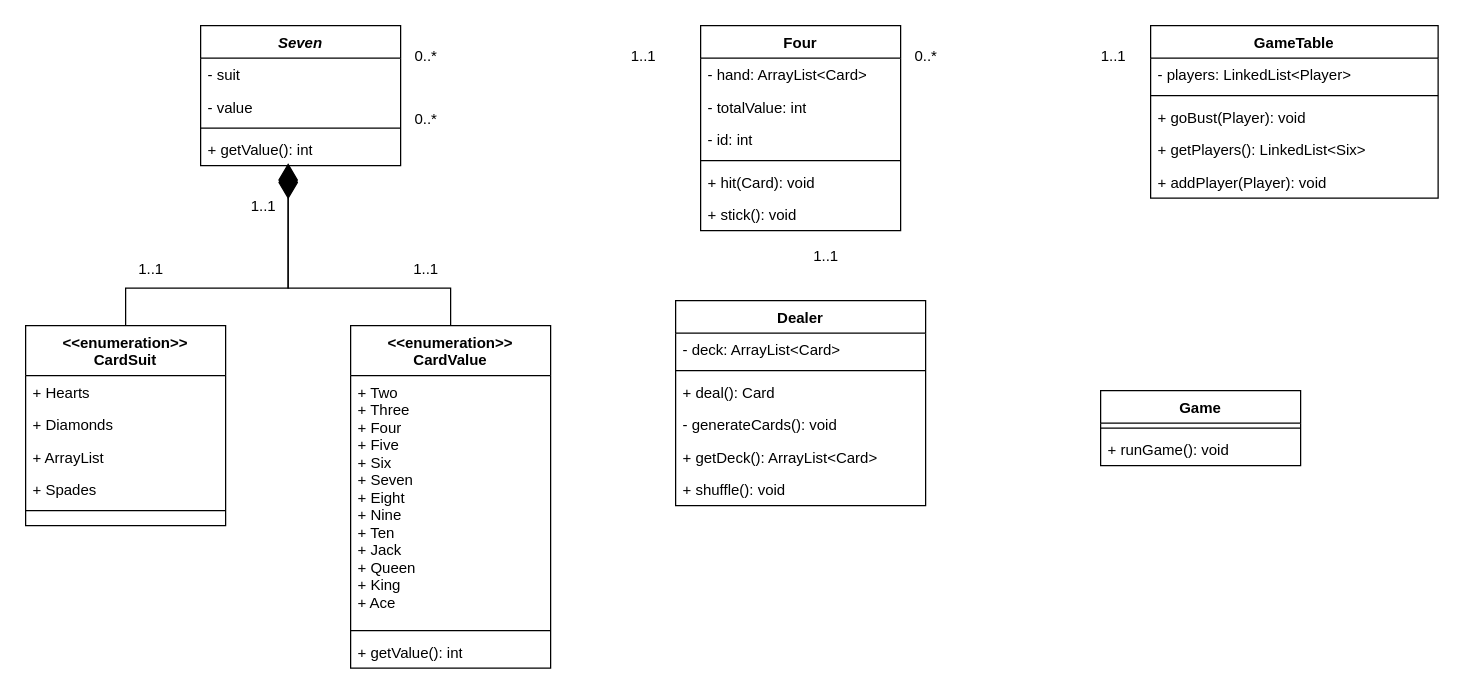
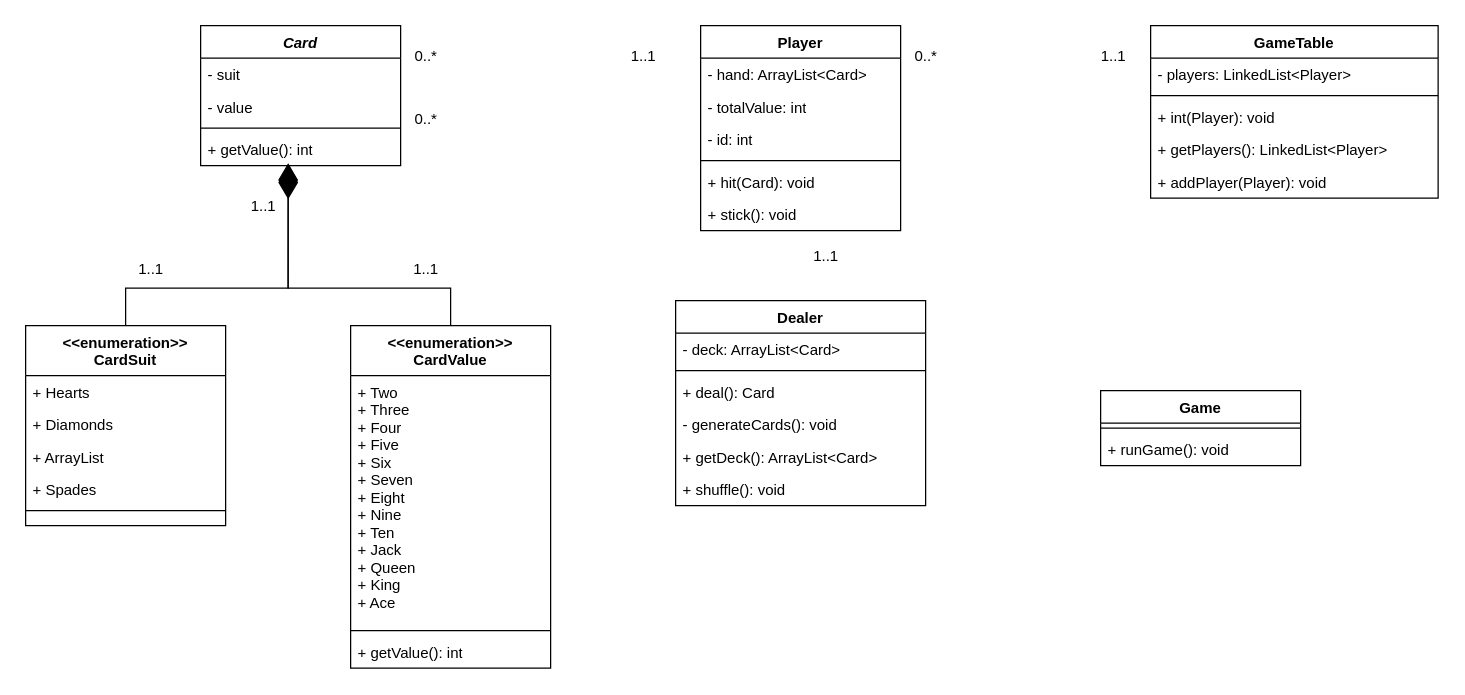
(300, 43) -> (300, 43)
(801, 43) -> (801, 43)
(1241, 118) -> (1226, 118)
(1275, 151) -> (1287, 151)
